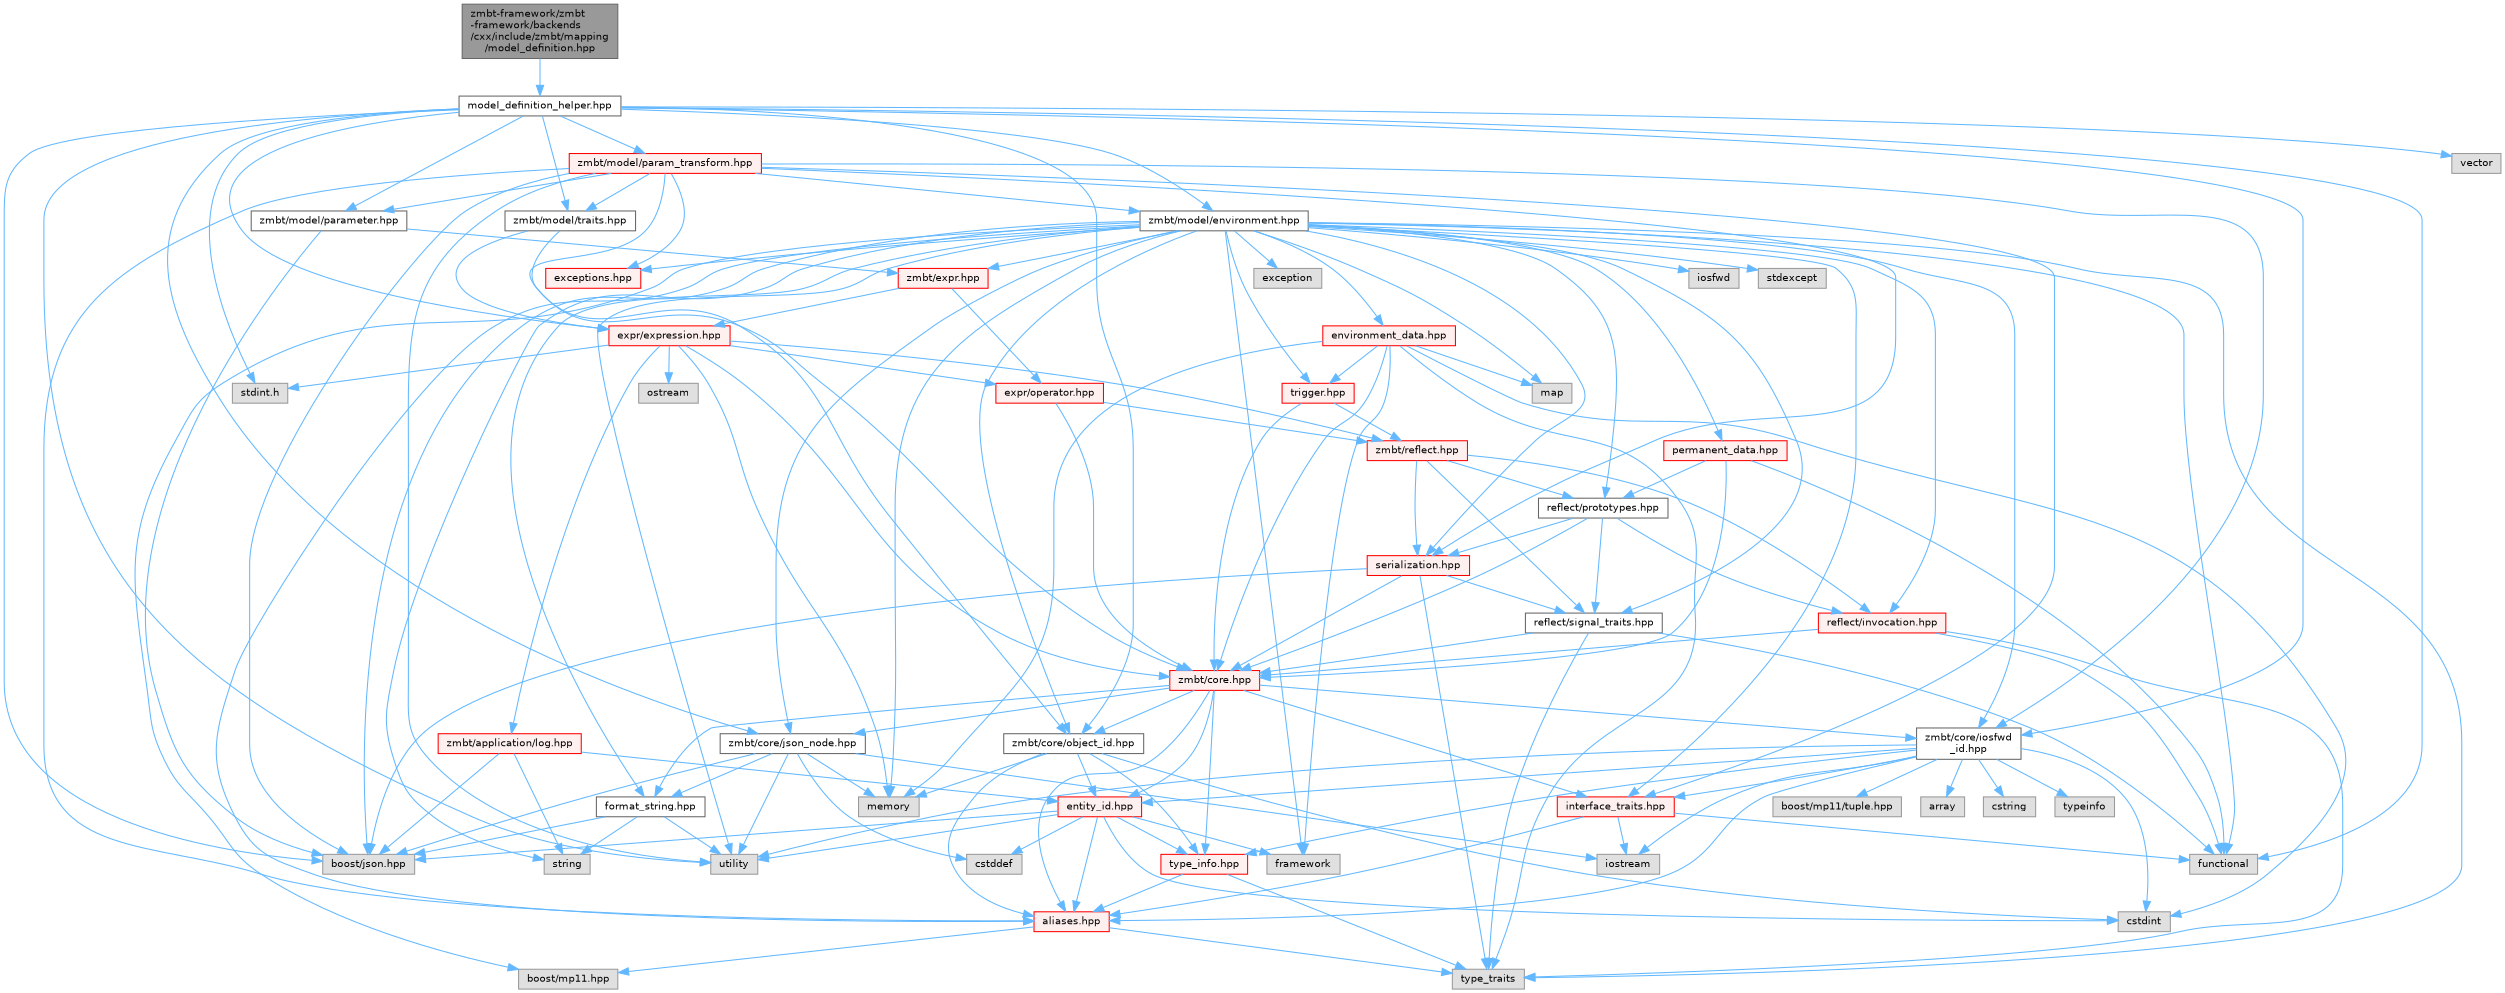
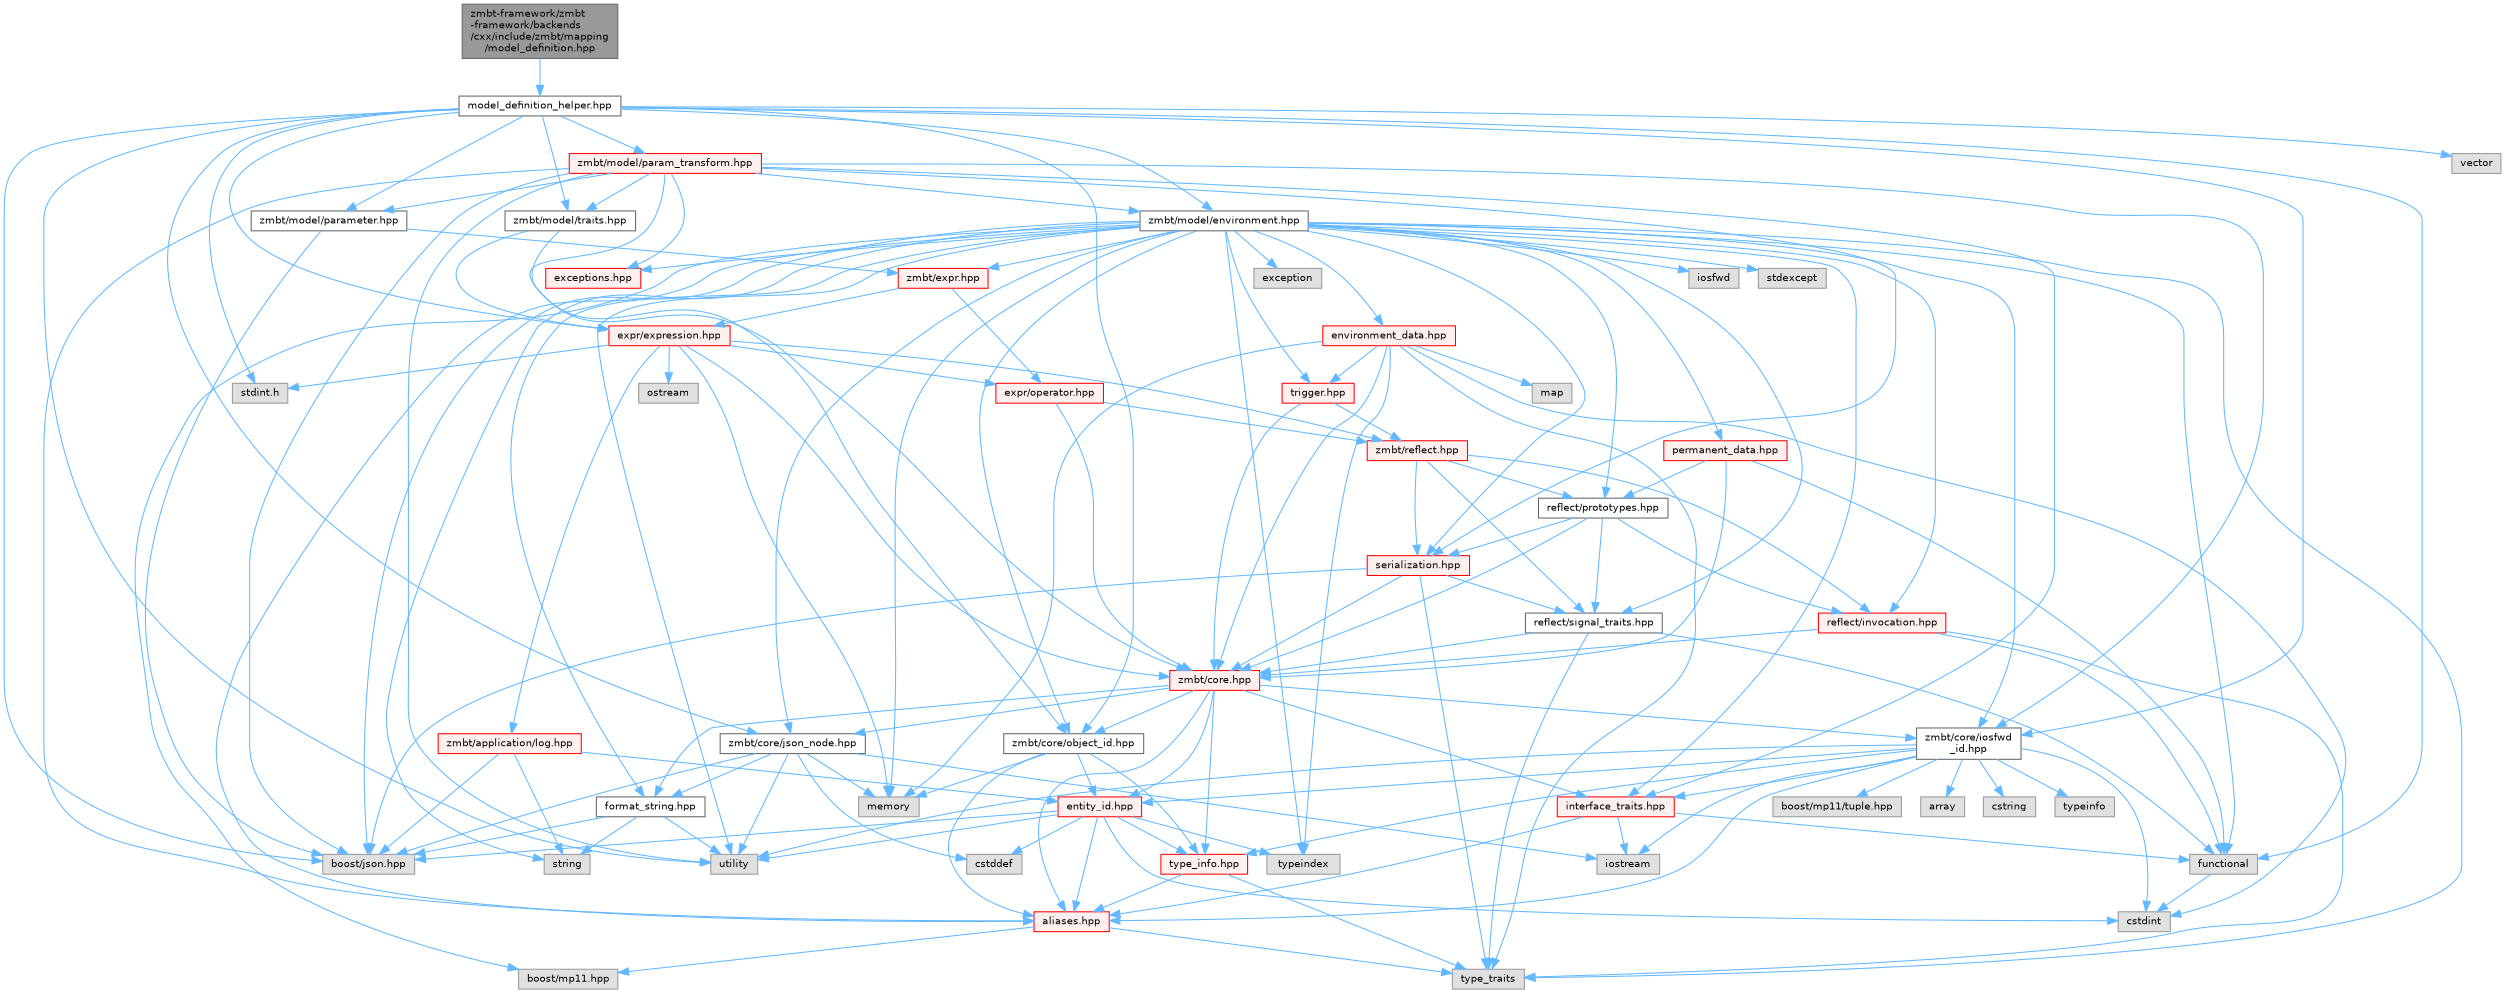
(1401, 289) -> none
(1303, 864) -> (1303, 864)
(1598, 876) -> (2188, 890)
